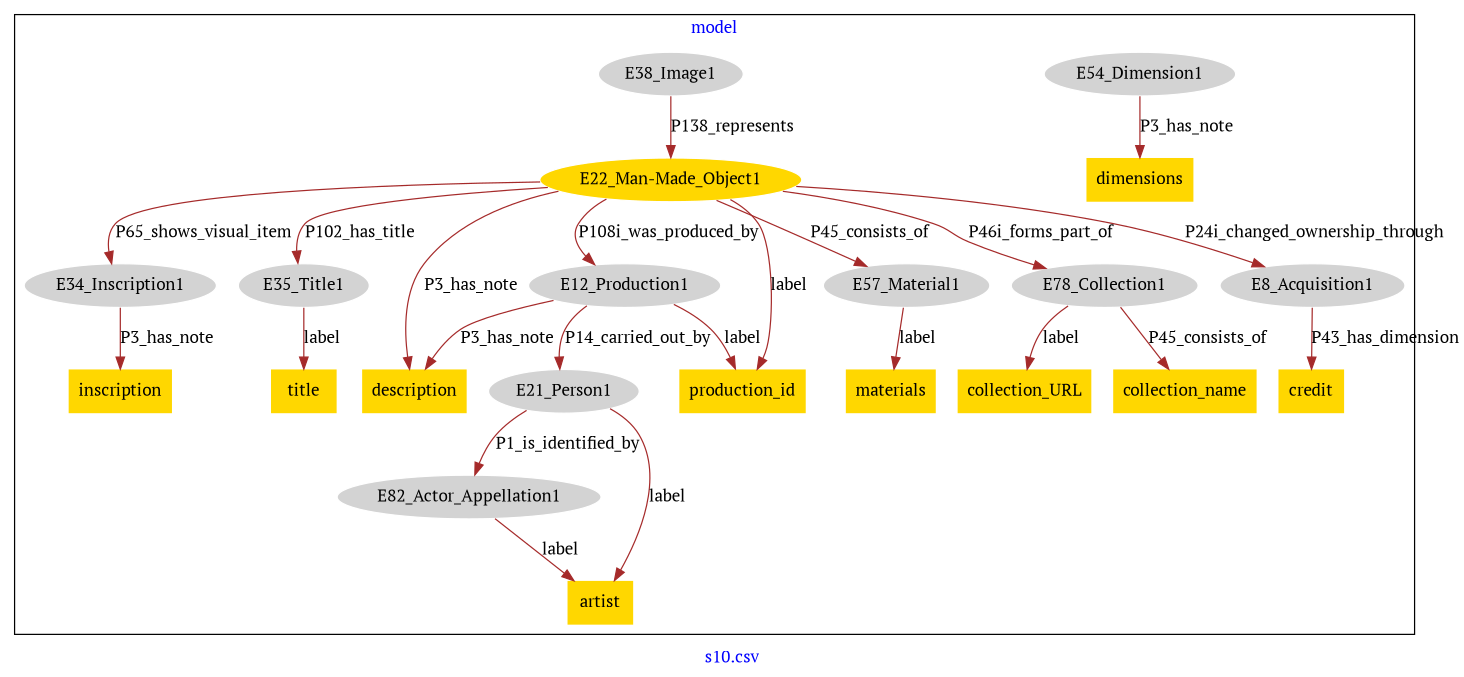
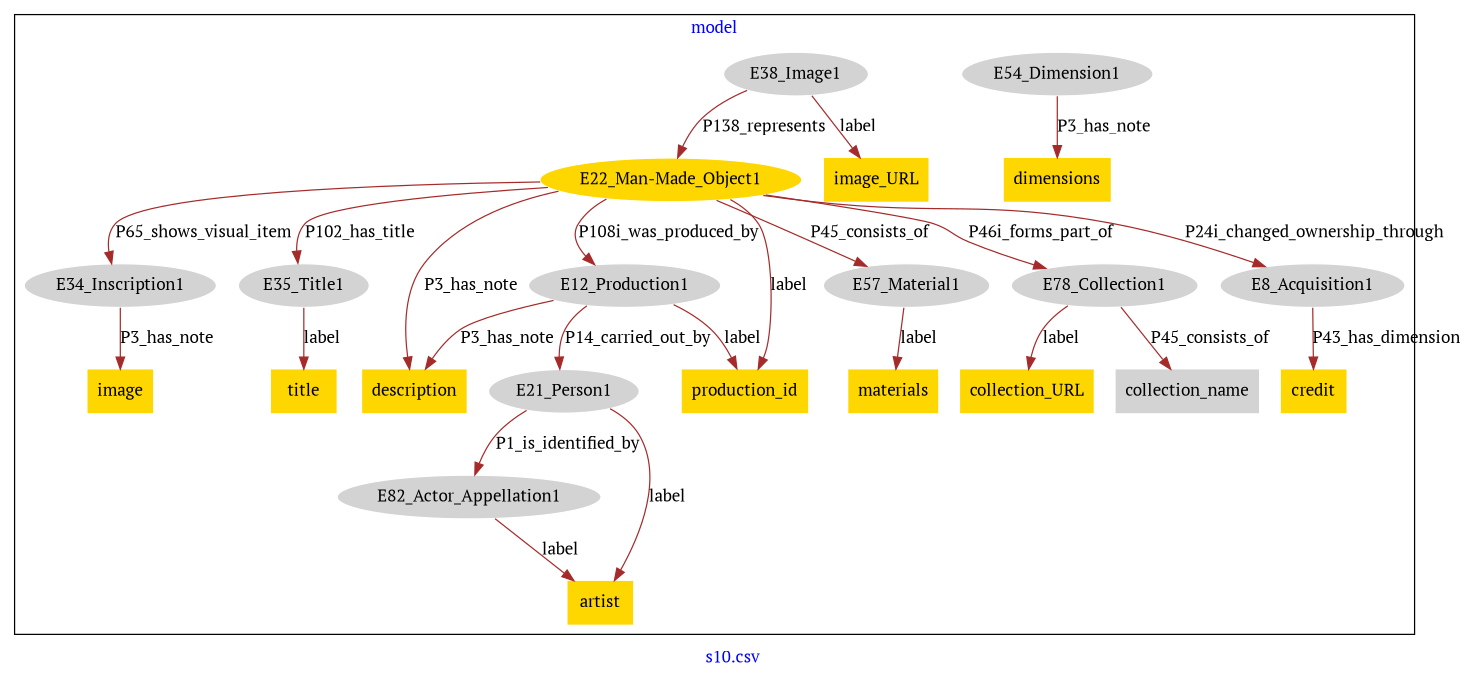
none -> (876, 180)
(120, 391) -> (120, 391)
(1185, 391) -> (1187, 391)
